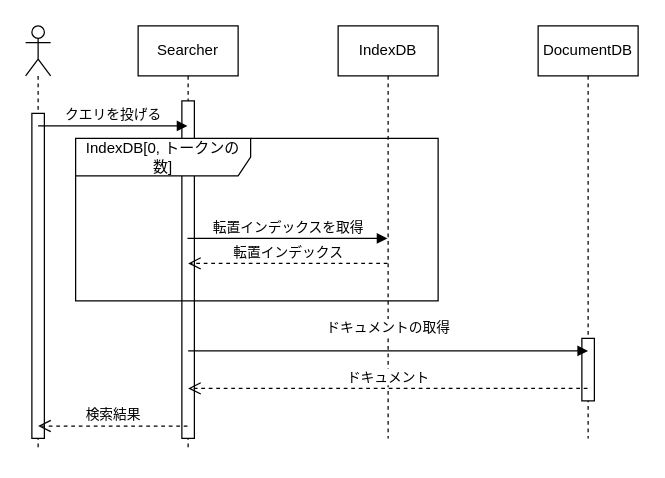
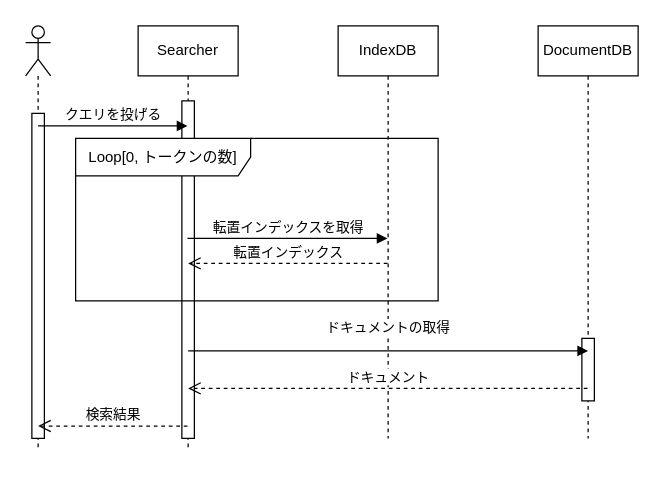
(163, 157) -> (163, 157)
